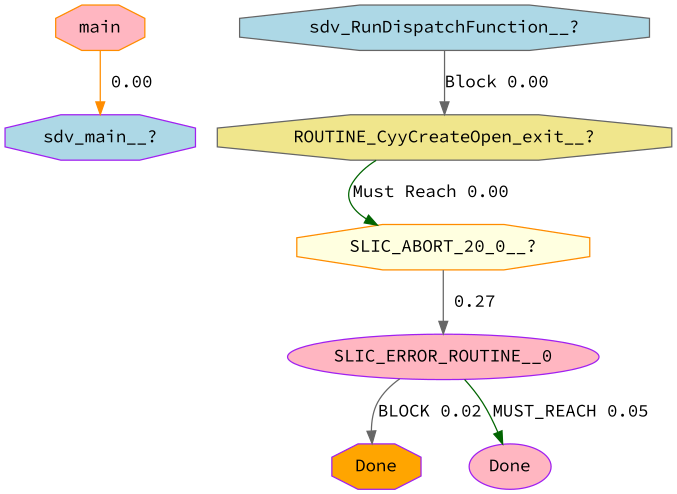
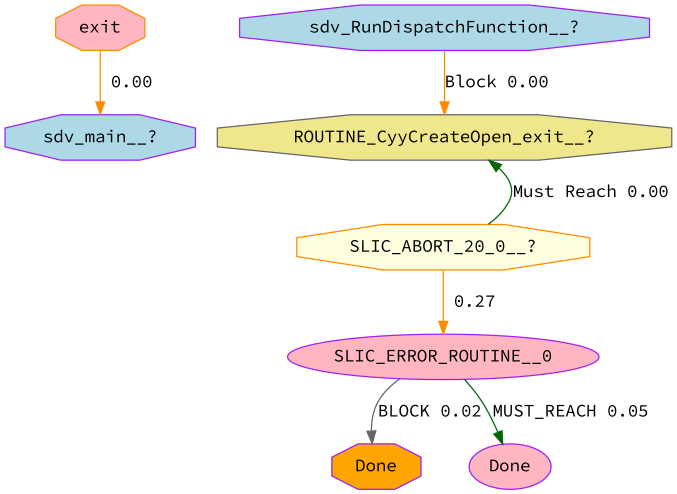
(100, 28) -> (100, 28)
(445, 28) -> (445, 28)
(445, 76) -> (445, 76)
(350, 188) -> (510, 198)
(443, 296) -> (443, 296)
